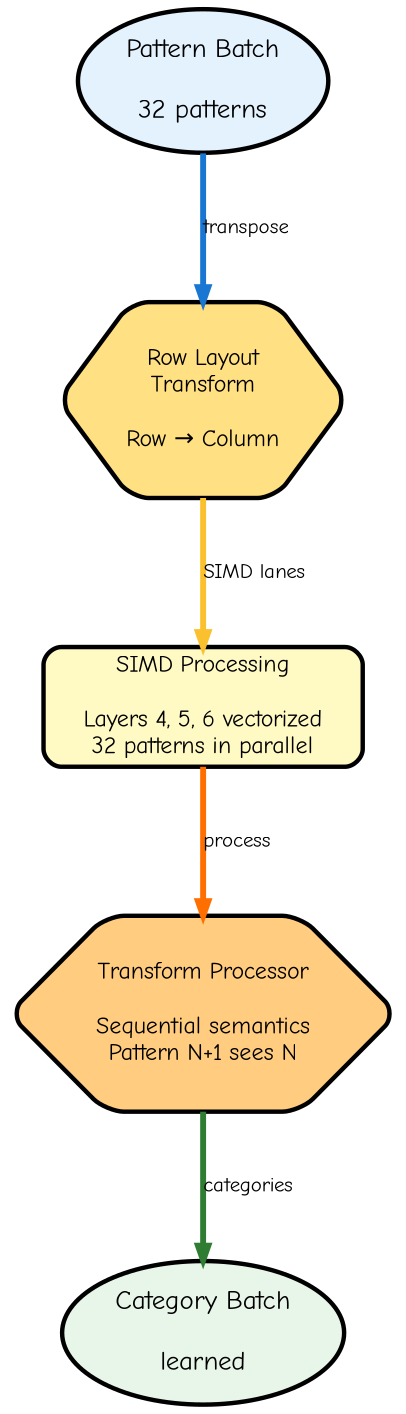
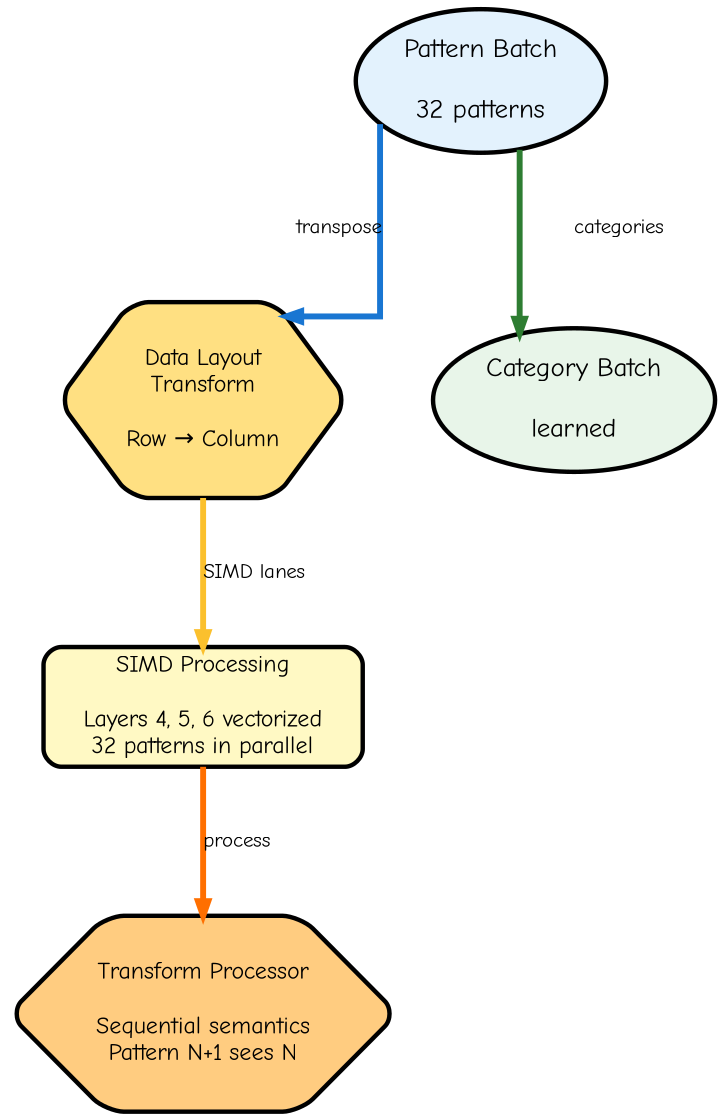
(203, 400) -> (203, 400)
(203, 1179) -> (520, 234)
